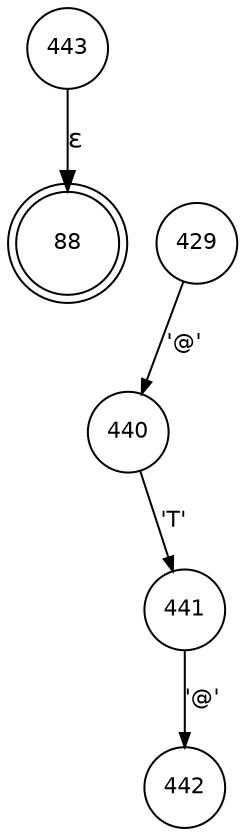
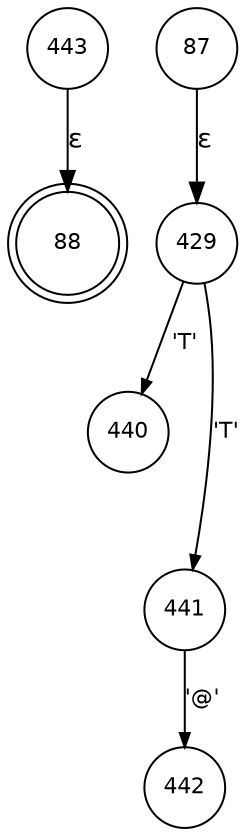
none -> (197, 48)
(185, 343) -> (185, 343)
(154, 514) -> (212, 420)
